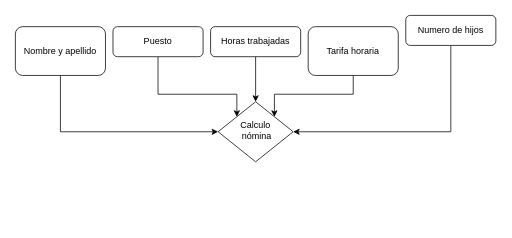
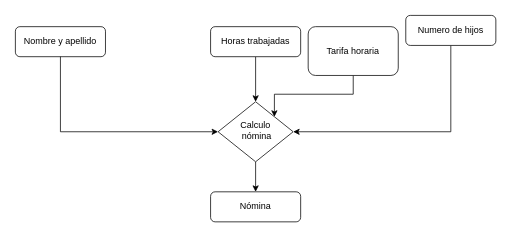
(158, 42) -> none
(60, 51) -> (60, 42)
(196, 94) -> none
none -> (255, 174)
none -> (255, 207)
